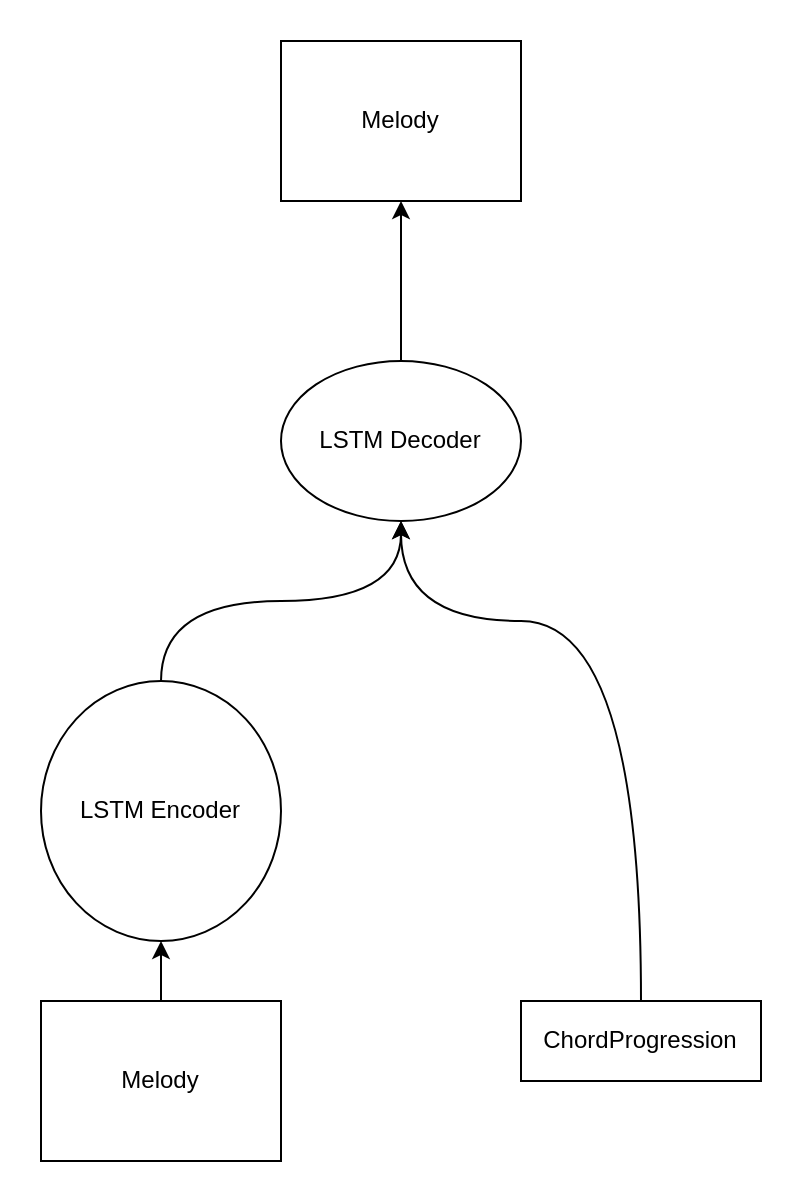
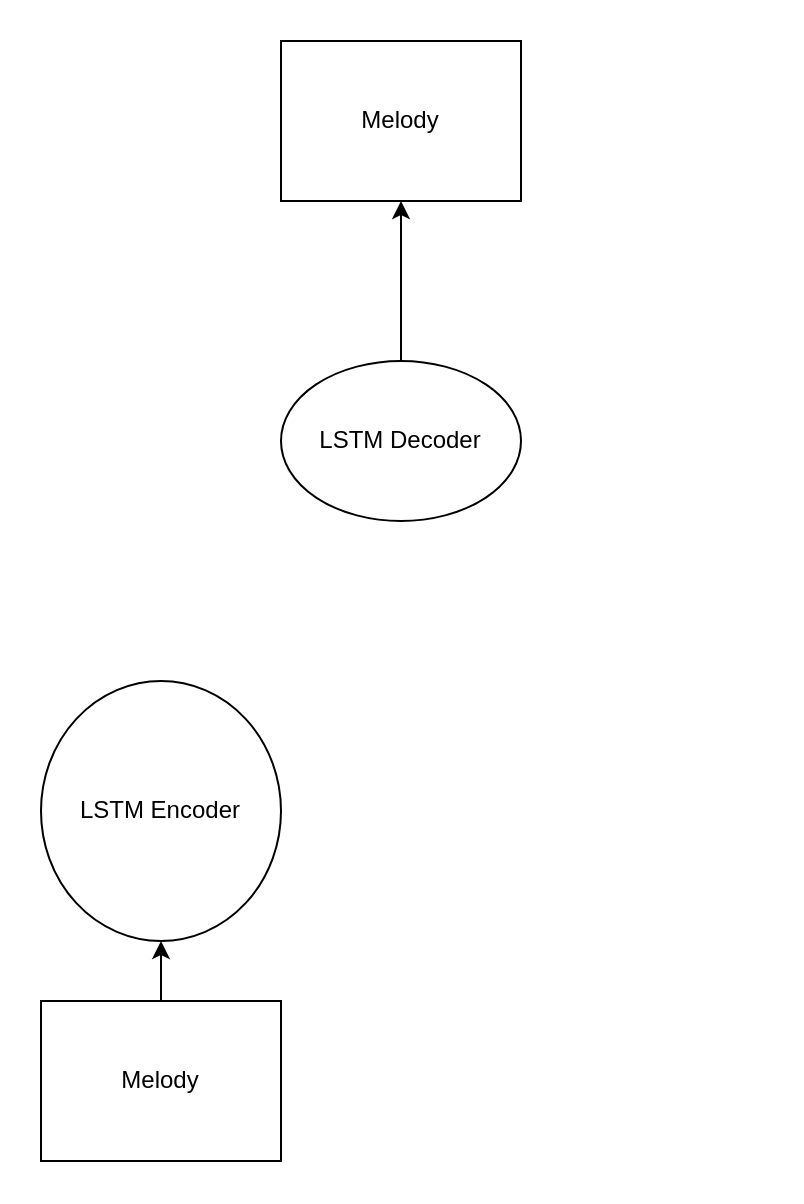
(268, 601) -> none
(610, 713) -> none
(641, 1041) -> none
